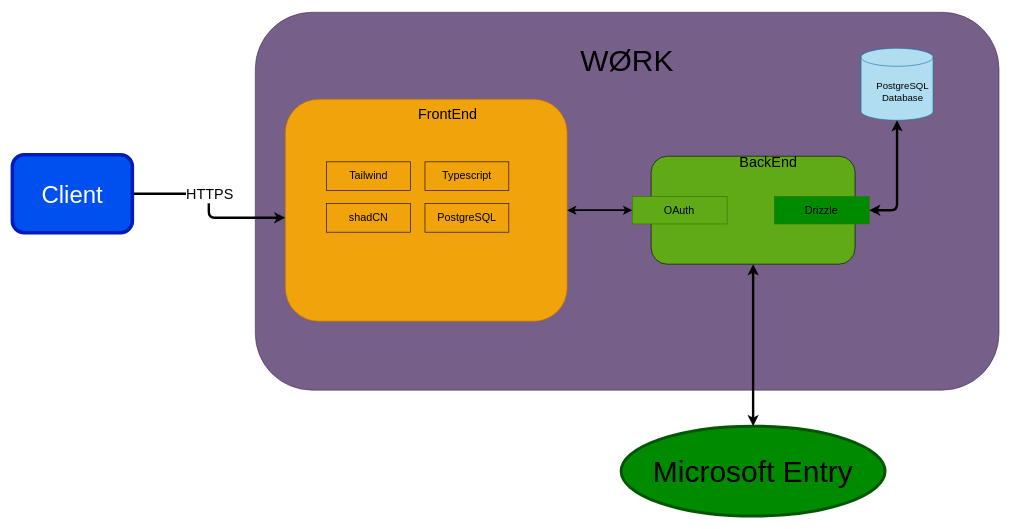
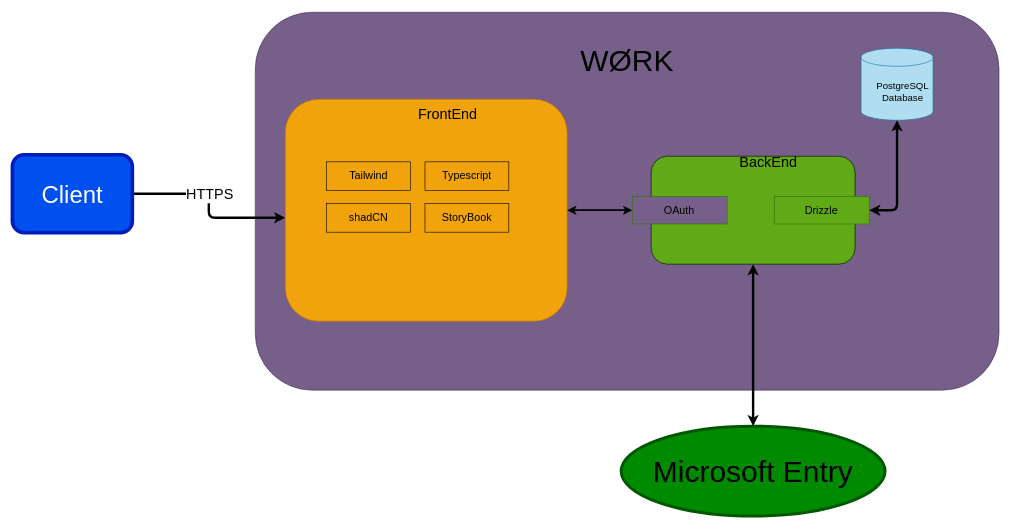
(680, 210) -> (680, 210)
(822, 210) -> (822, 210)
(467, 218) -> (467, 218)
